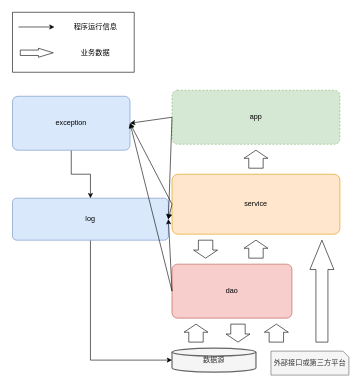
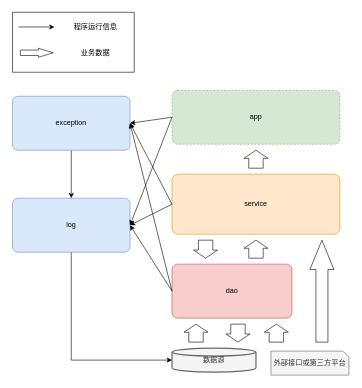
(90, 219) -> (71, 225)
